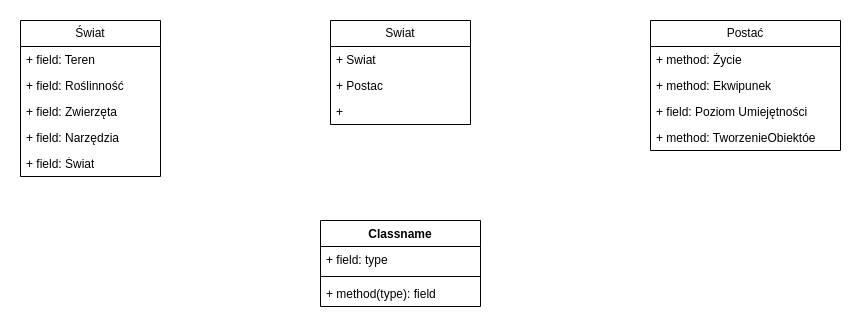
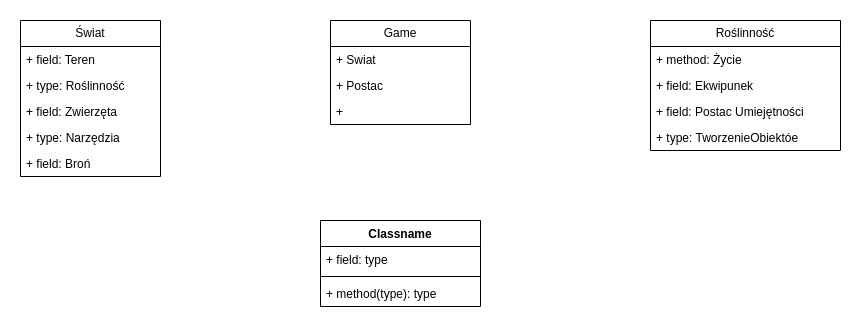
(401, 34) -> (401, 34)
(746, 34) -> (746, 34)
(79, 87) -> (79, 87)
(714, 87) -> (708, 87)
(737, 113) -> (738, 113)
(78, 139) -> (77, 139)
(739, 139) -> (733, 139)
(64, 165) -> (62, 165)
(389, 295) -> (389, 295)
